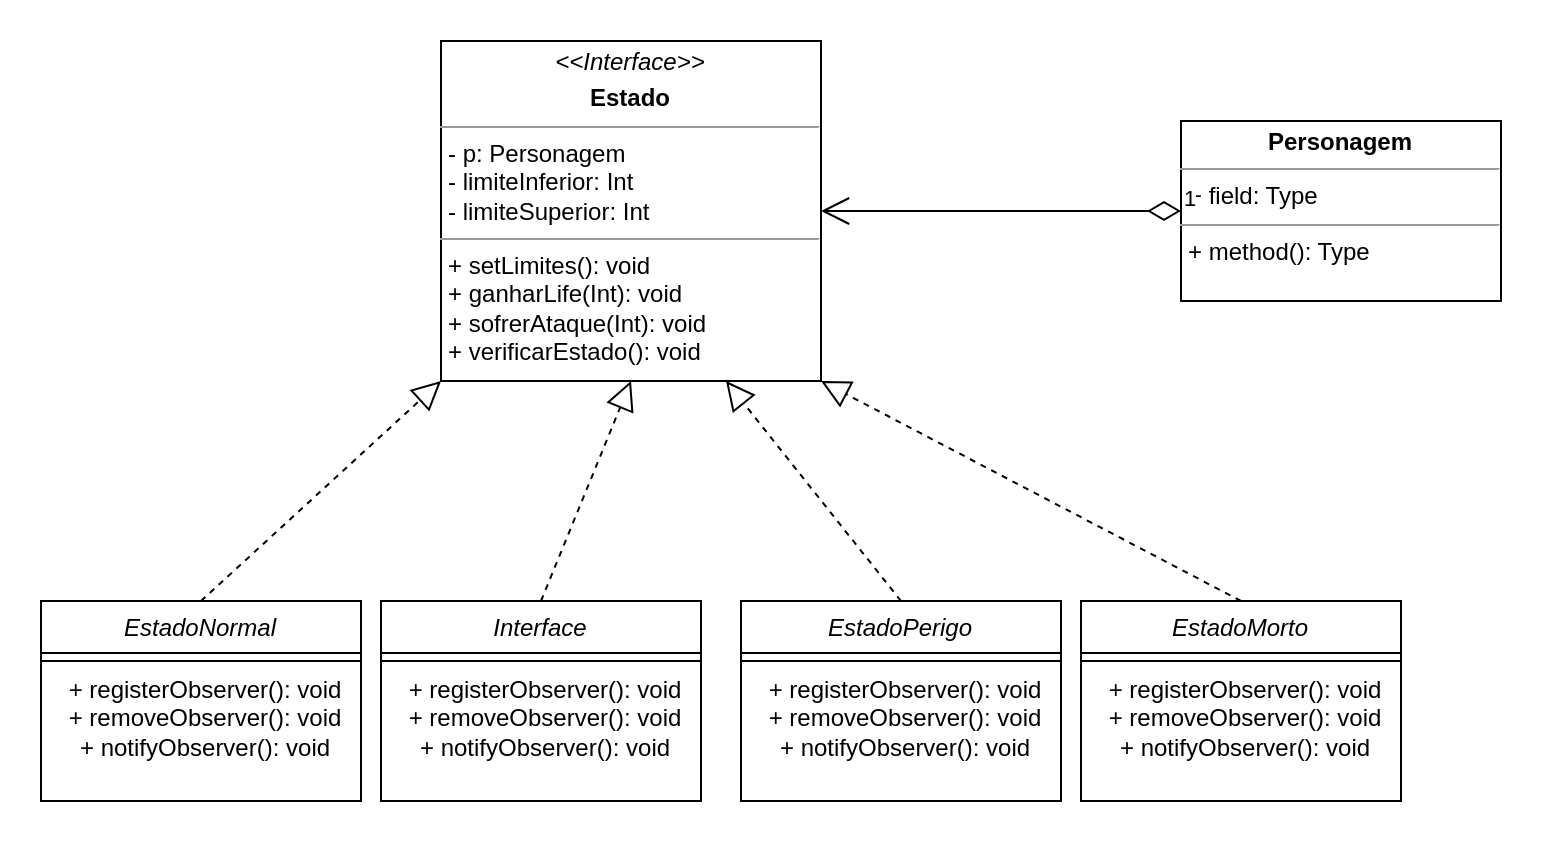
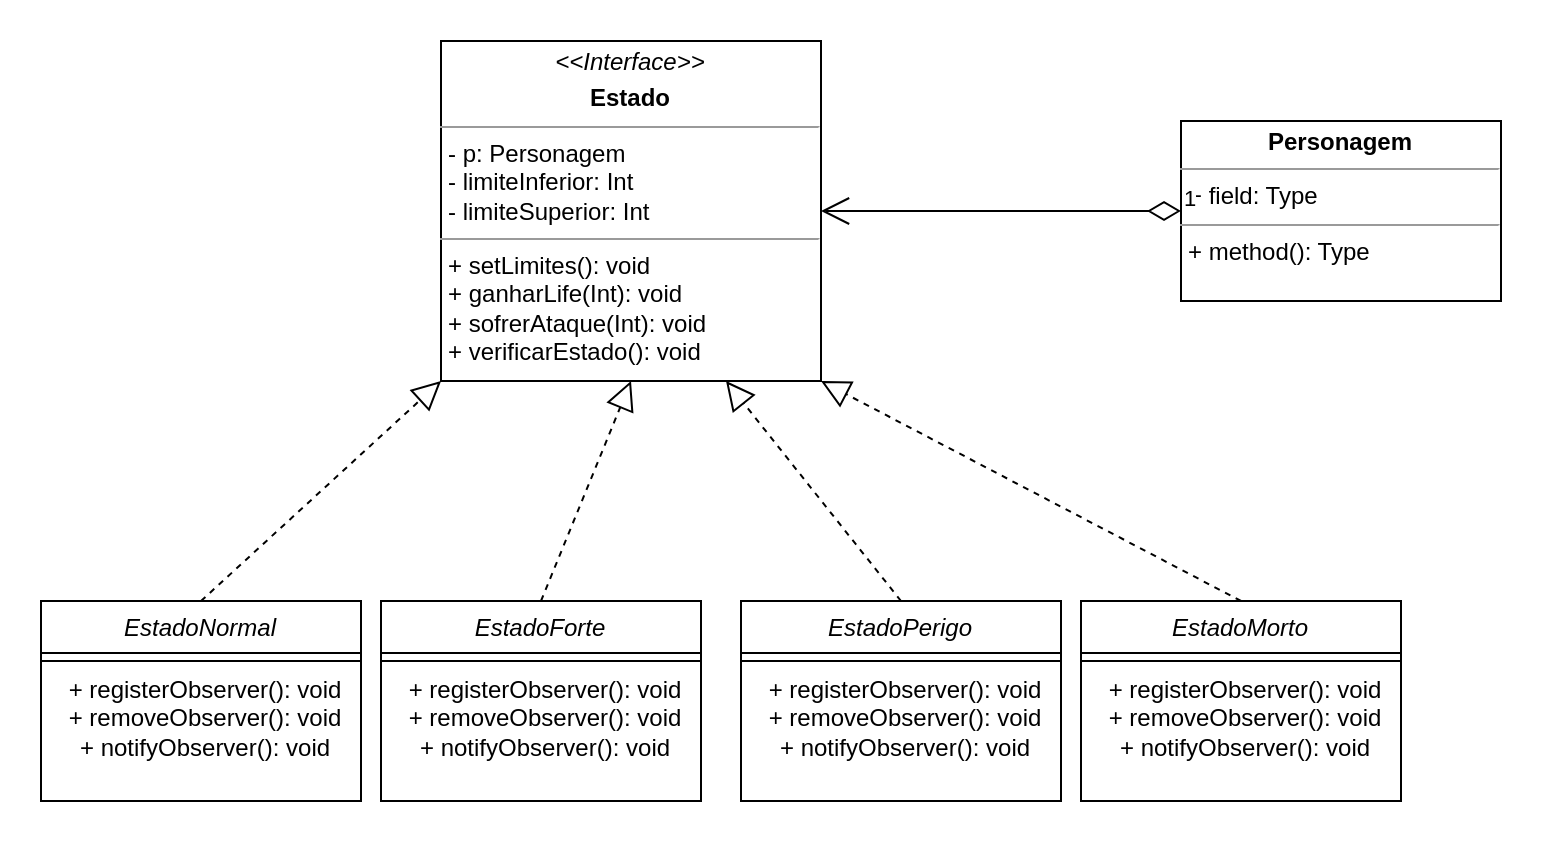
(540, 628) -> (540, 628)
